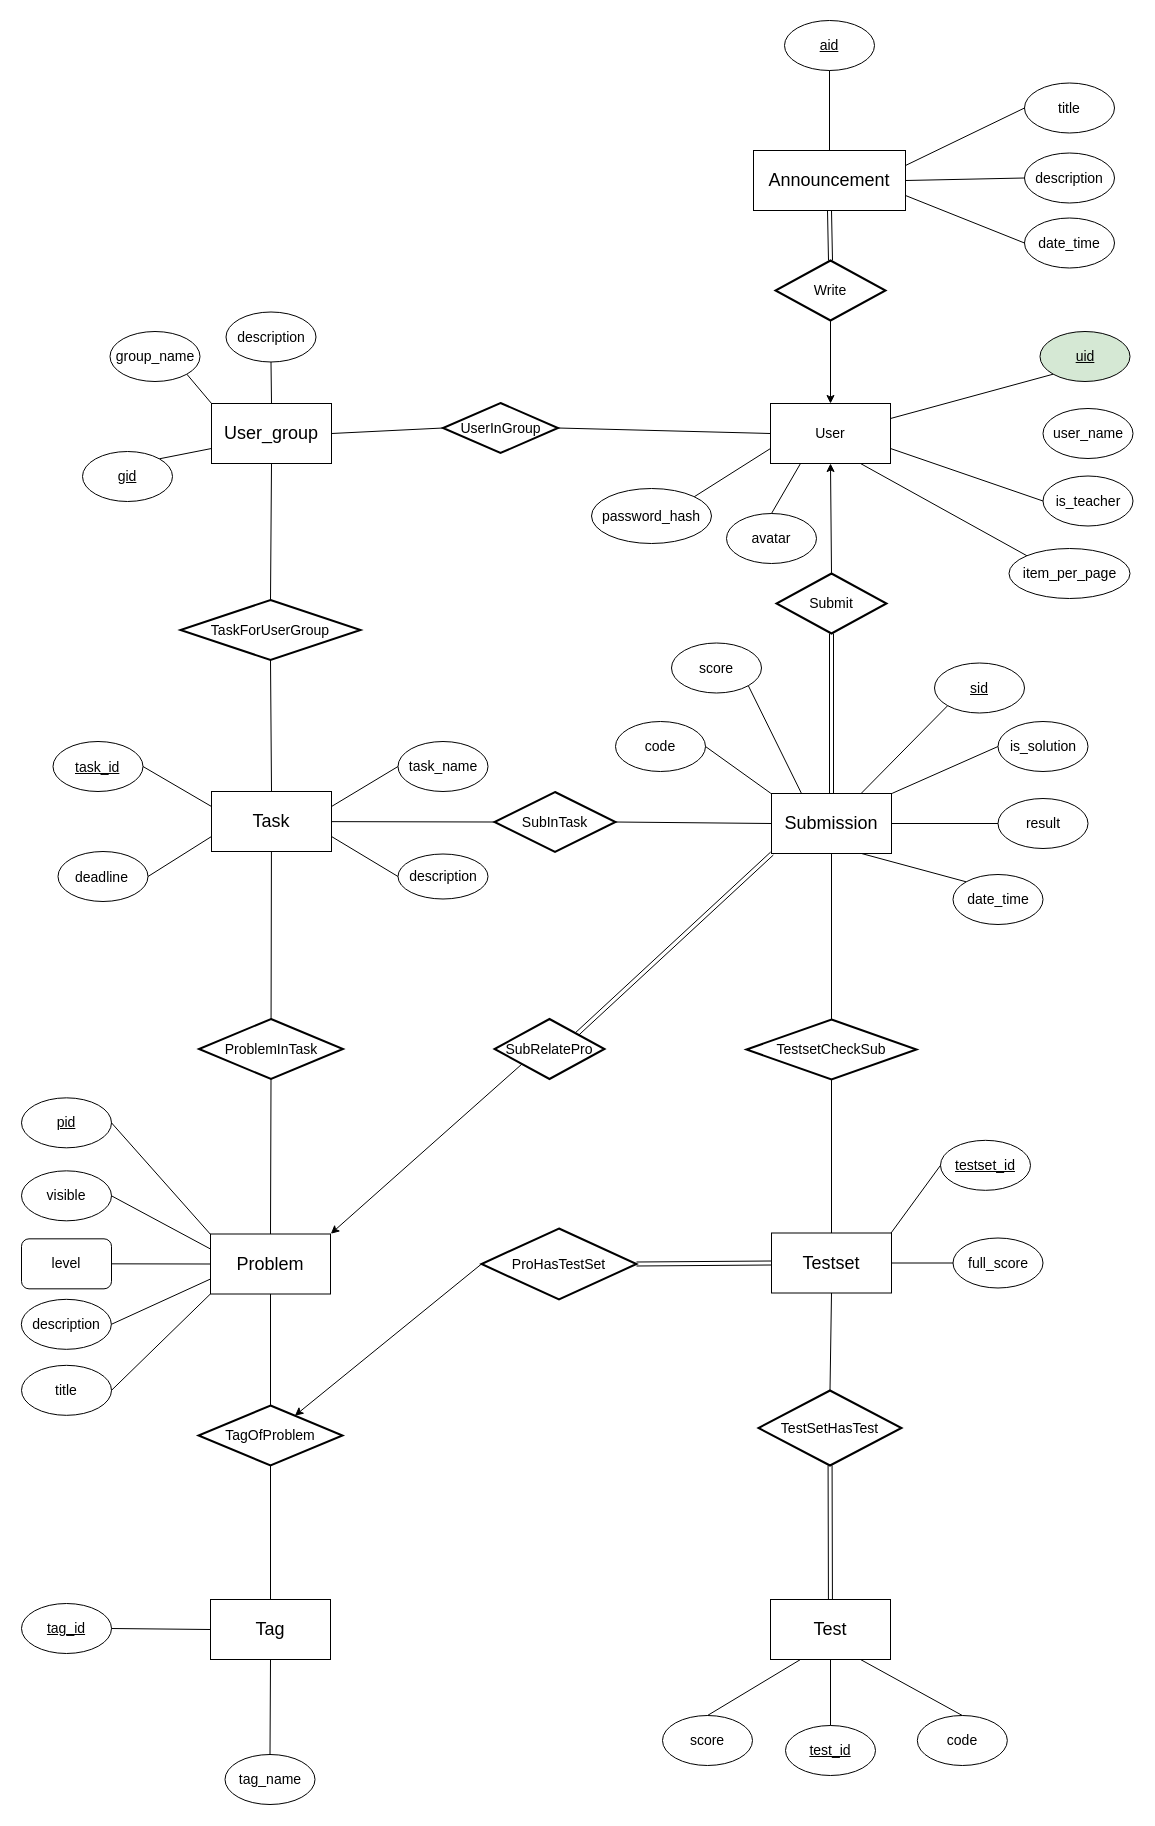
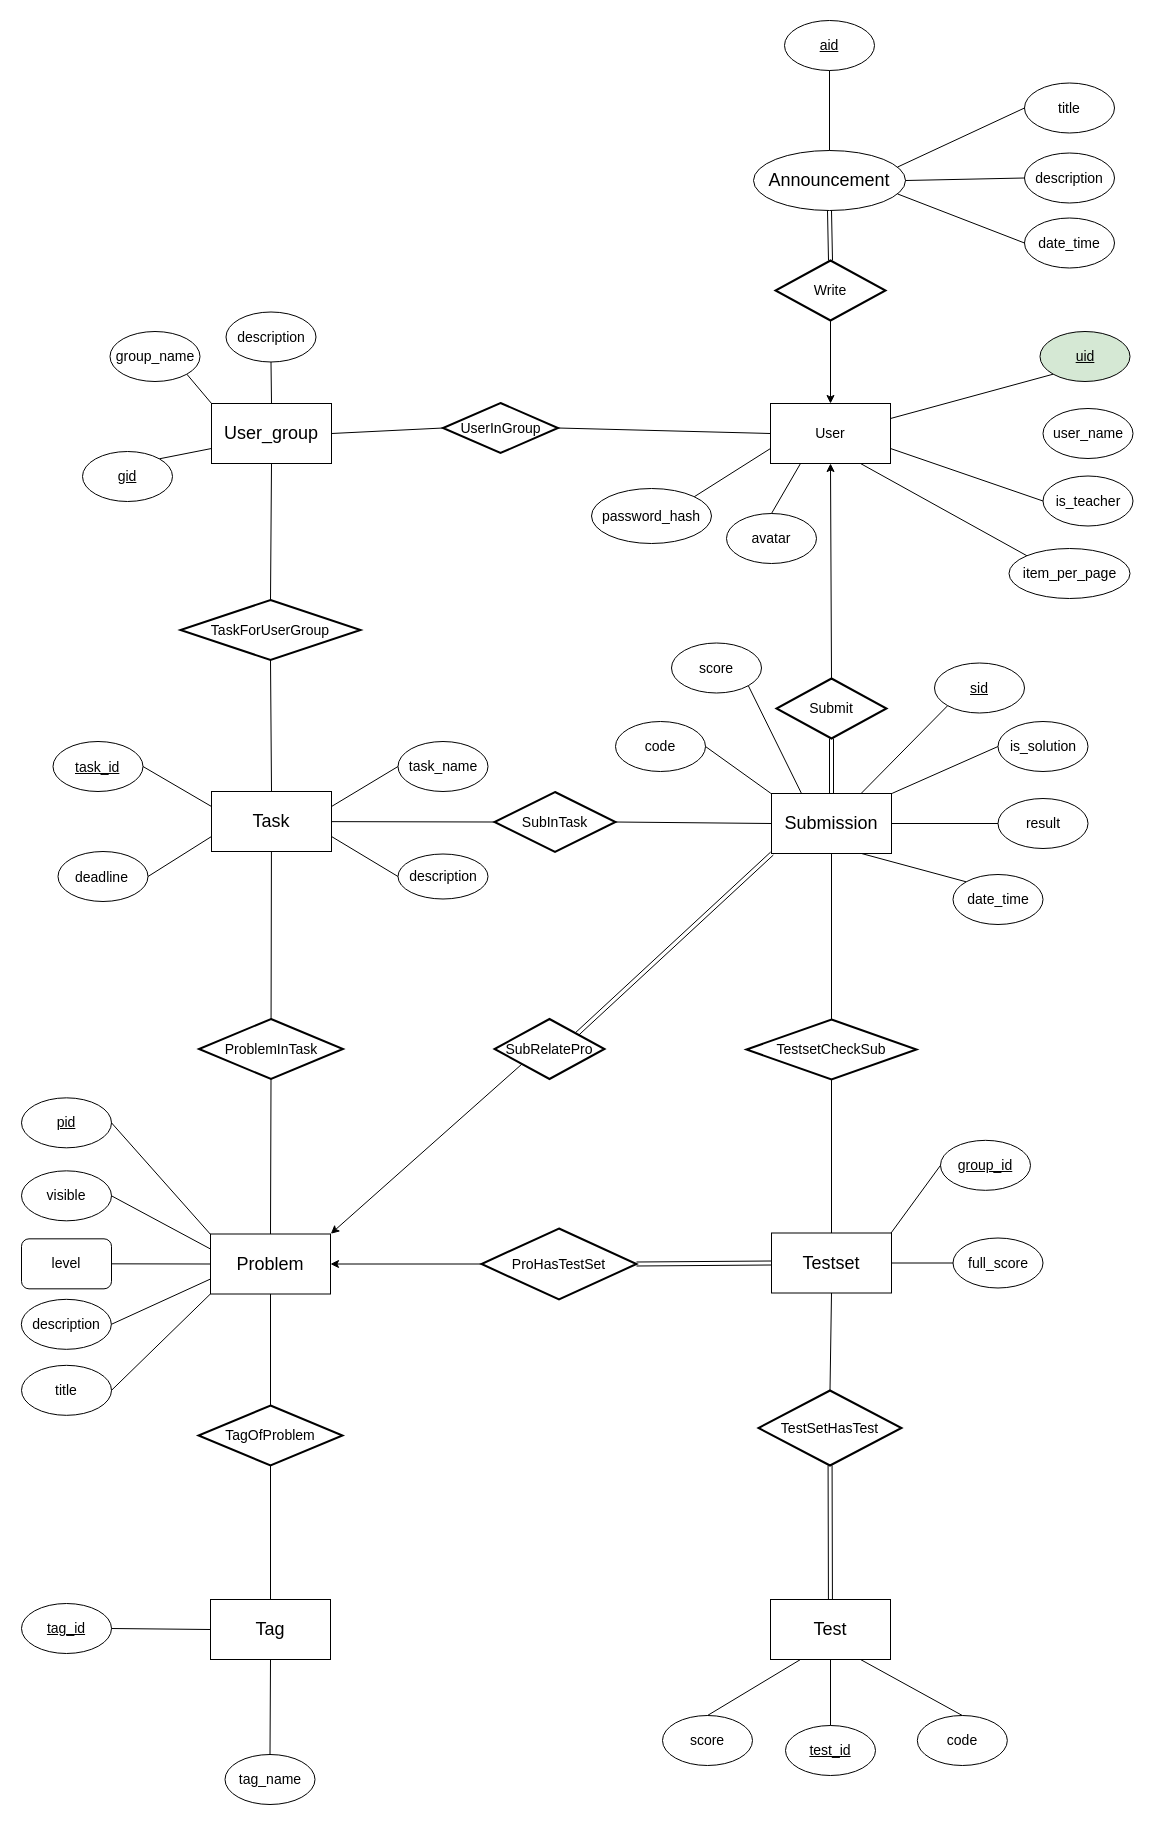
(830, 181) -> (830, 181)
(832, 604) -> (832, 709)
(986, 1166) -> (986, 1166)
(391, 1338) -> (409, 1264)
